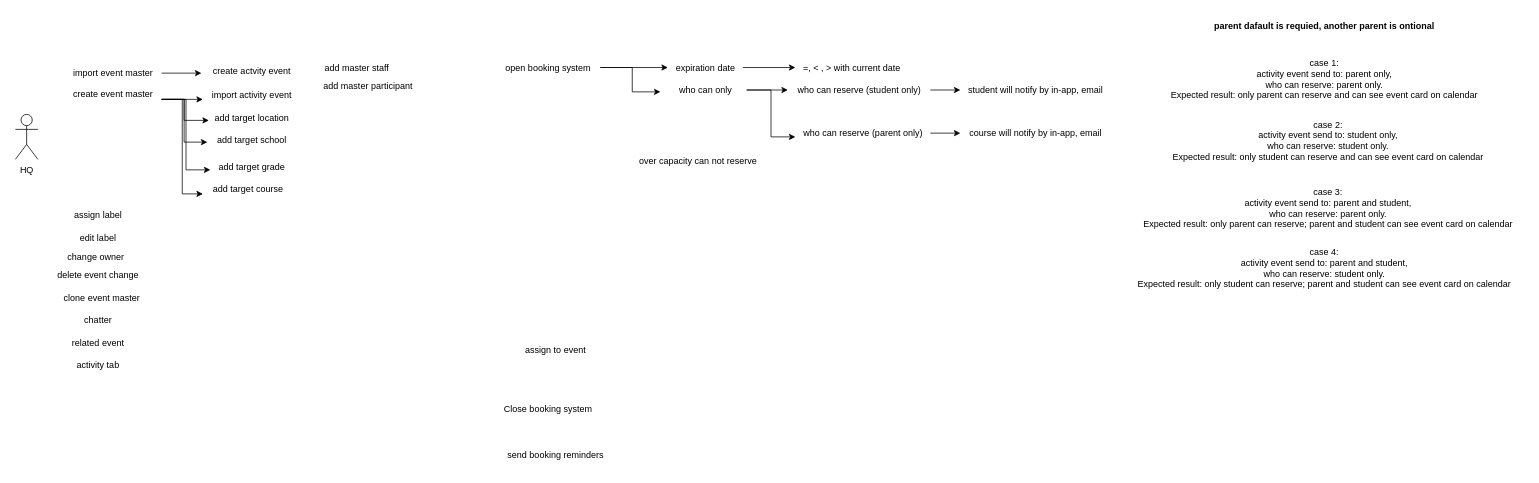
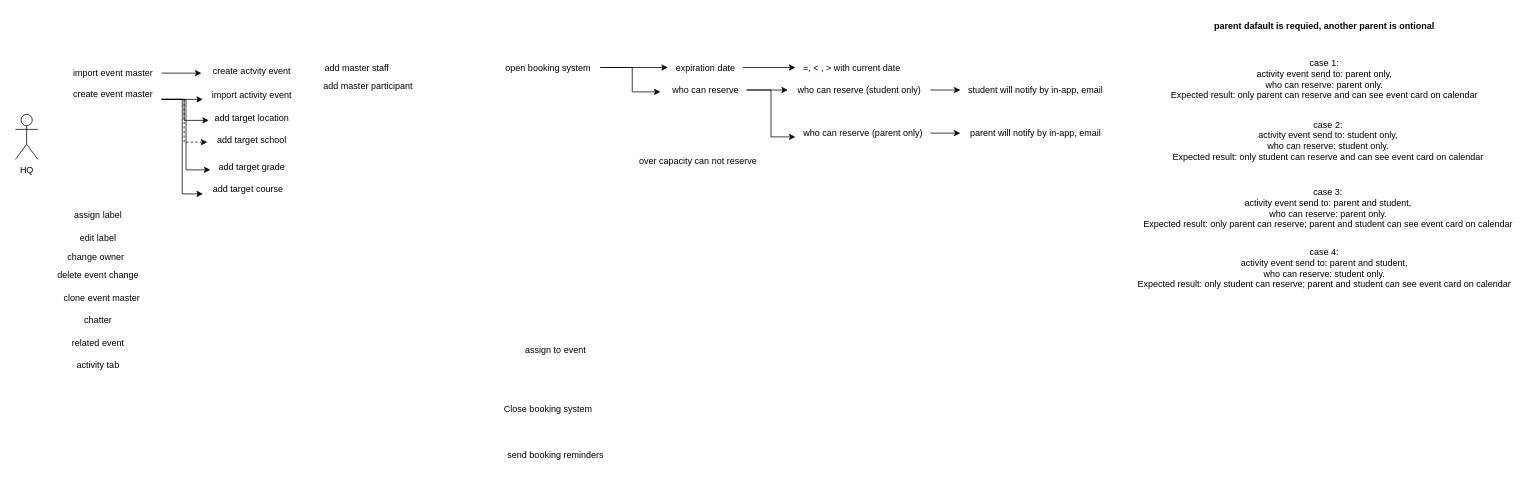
(706, 90) -> (706, 90)
(1036, 133) -> (1036, 133)
(184, 140) -> (184, 140)
